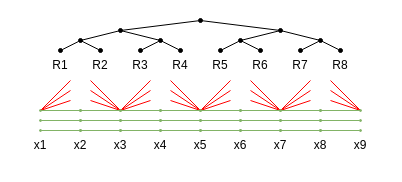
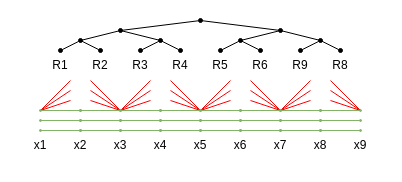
(301, 66) -> (301, 66)
